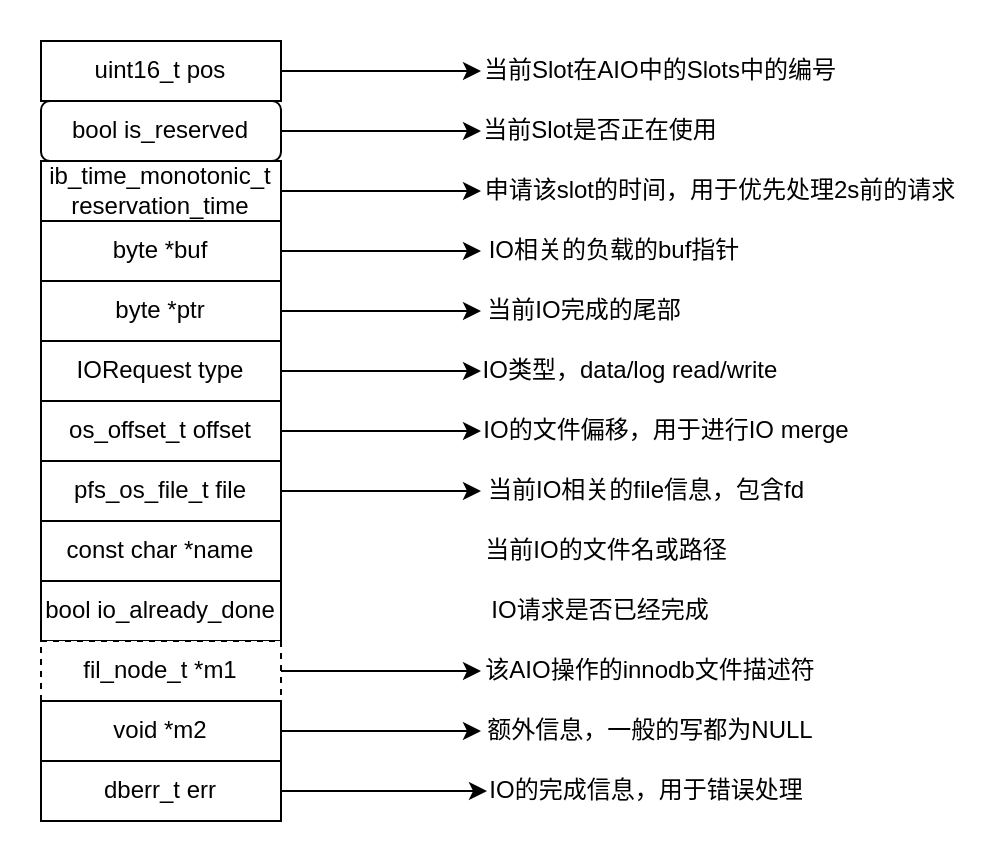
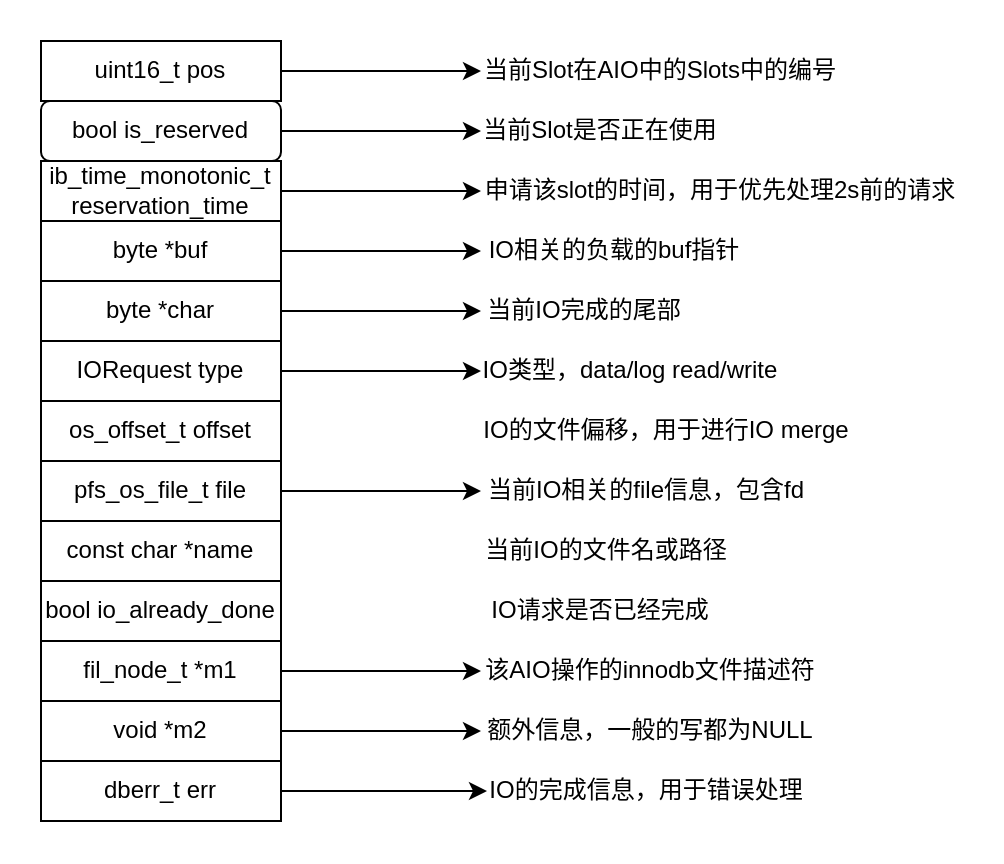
(161, 311) -> (161, 311)
(374, 431) -> (281, 431)
(161, 671) -> (161, 671)
